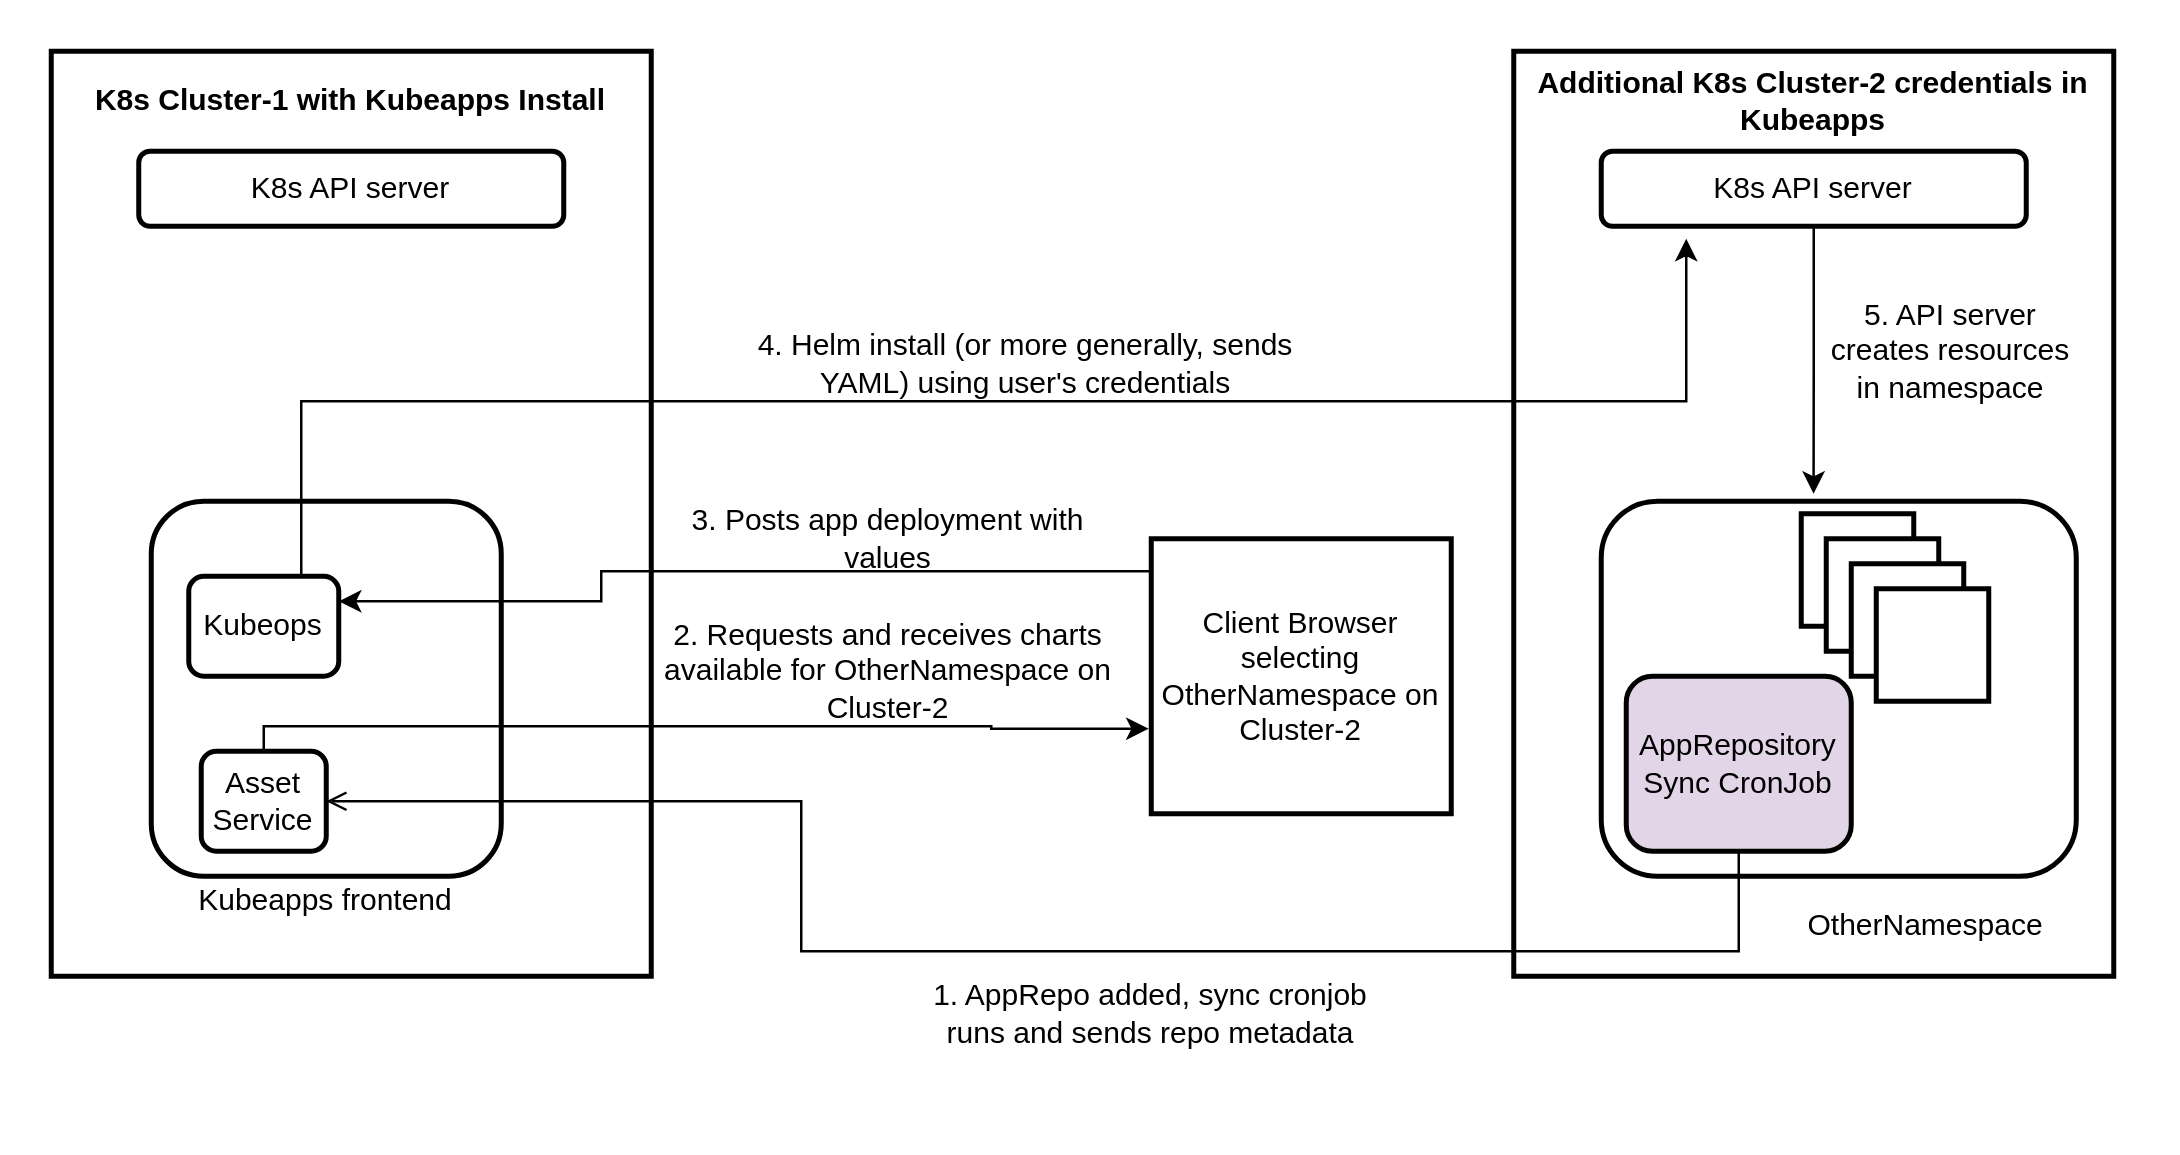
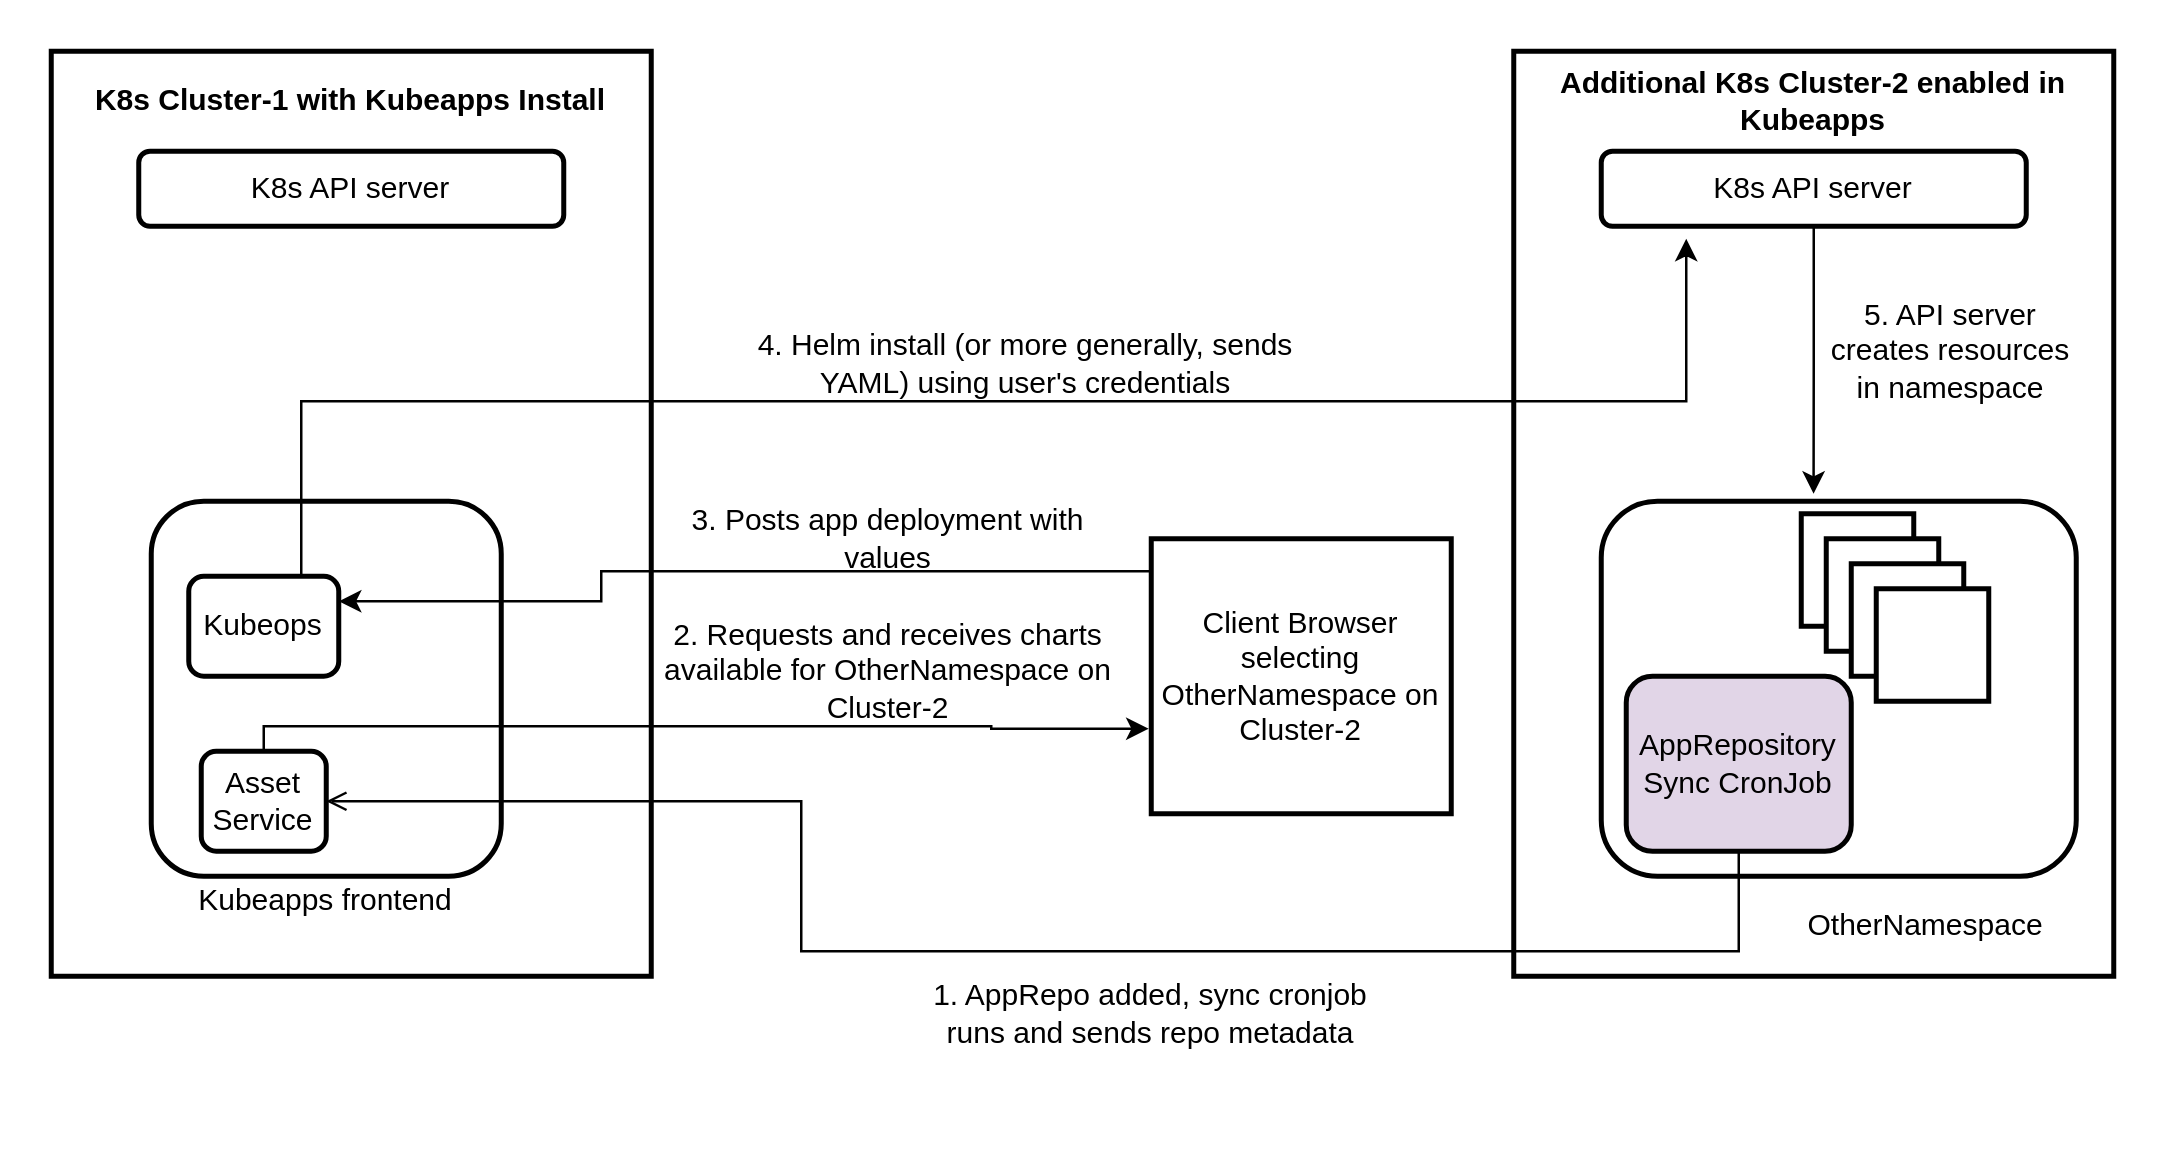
(1814, 101) -> (1814, 101)
